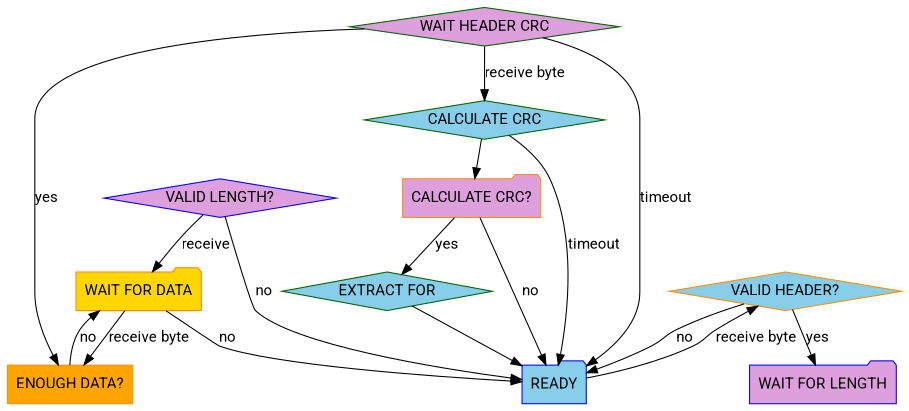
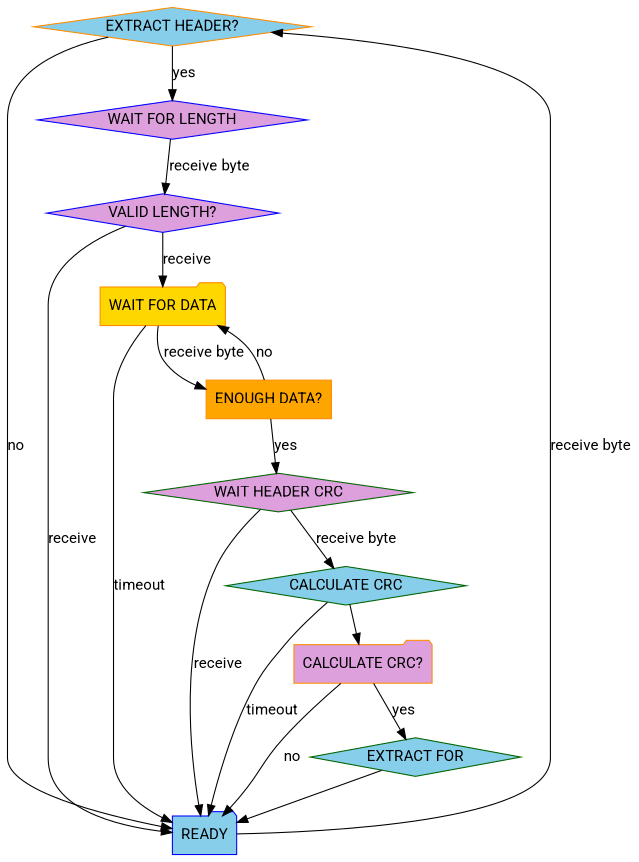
(71, 76) -> (273, 441)
none -> (168, 161)
(666, 198) -> (218, 664)
(264, 291) -> (73, 539)
(785, 291) -> (172, 27)
(228, 338) -> (140, 586)
(823, 384) -> (172, 120)
